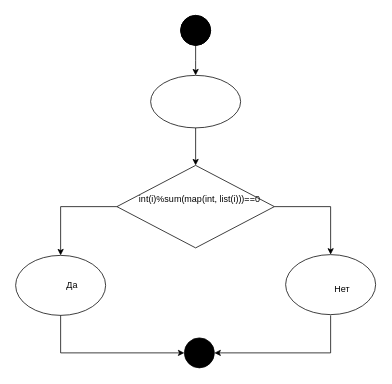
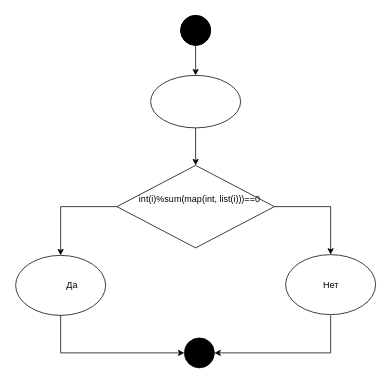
(342, 289) -> (330, 285)
